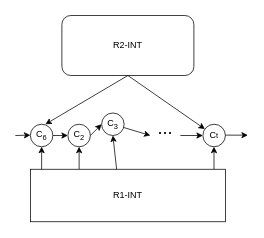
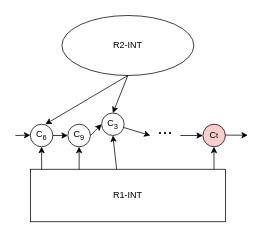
(128, 45) -> (128, 45)
(164, 101) -> (121, 91)
(79, 135) -> (79, 135)
(214, 135) -> (214, 135)
